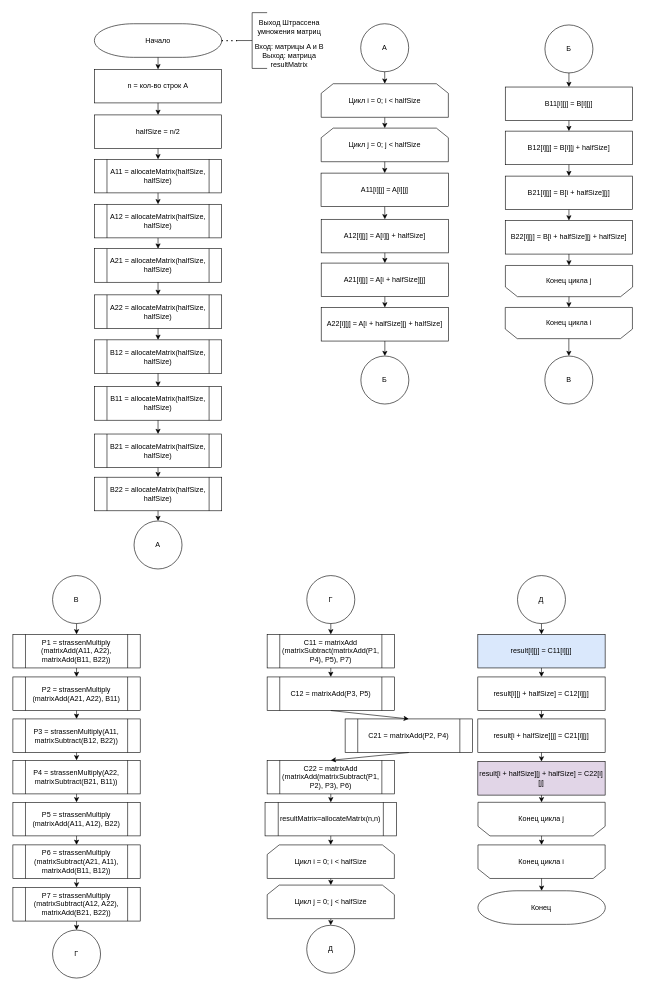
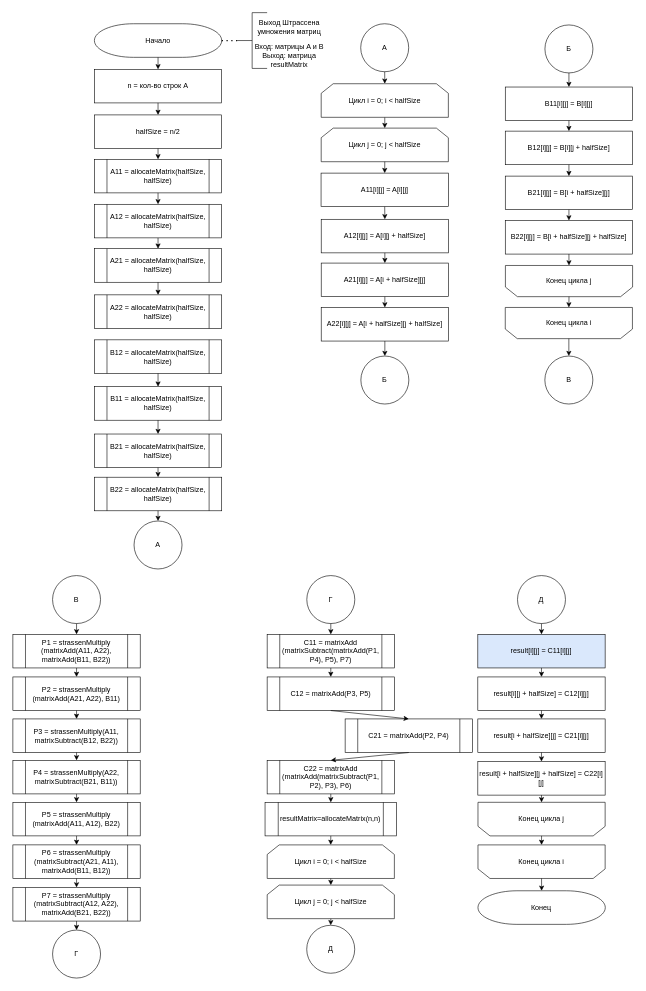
(158, 334) -> none
(542, 779) -> (542, 779)
